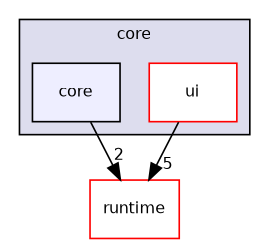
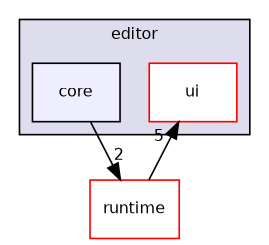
(135, 35) -> (135, 35)
(167, 145) -> (160, 158)
